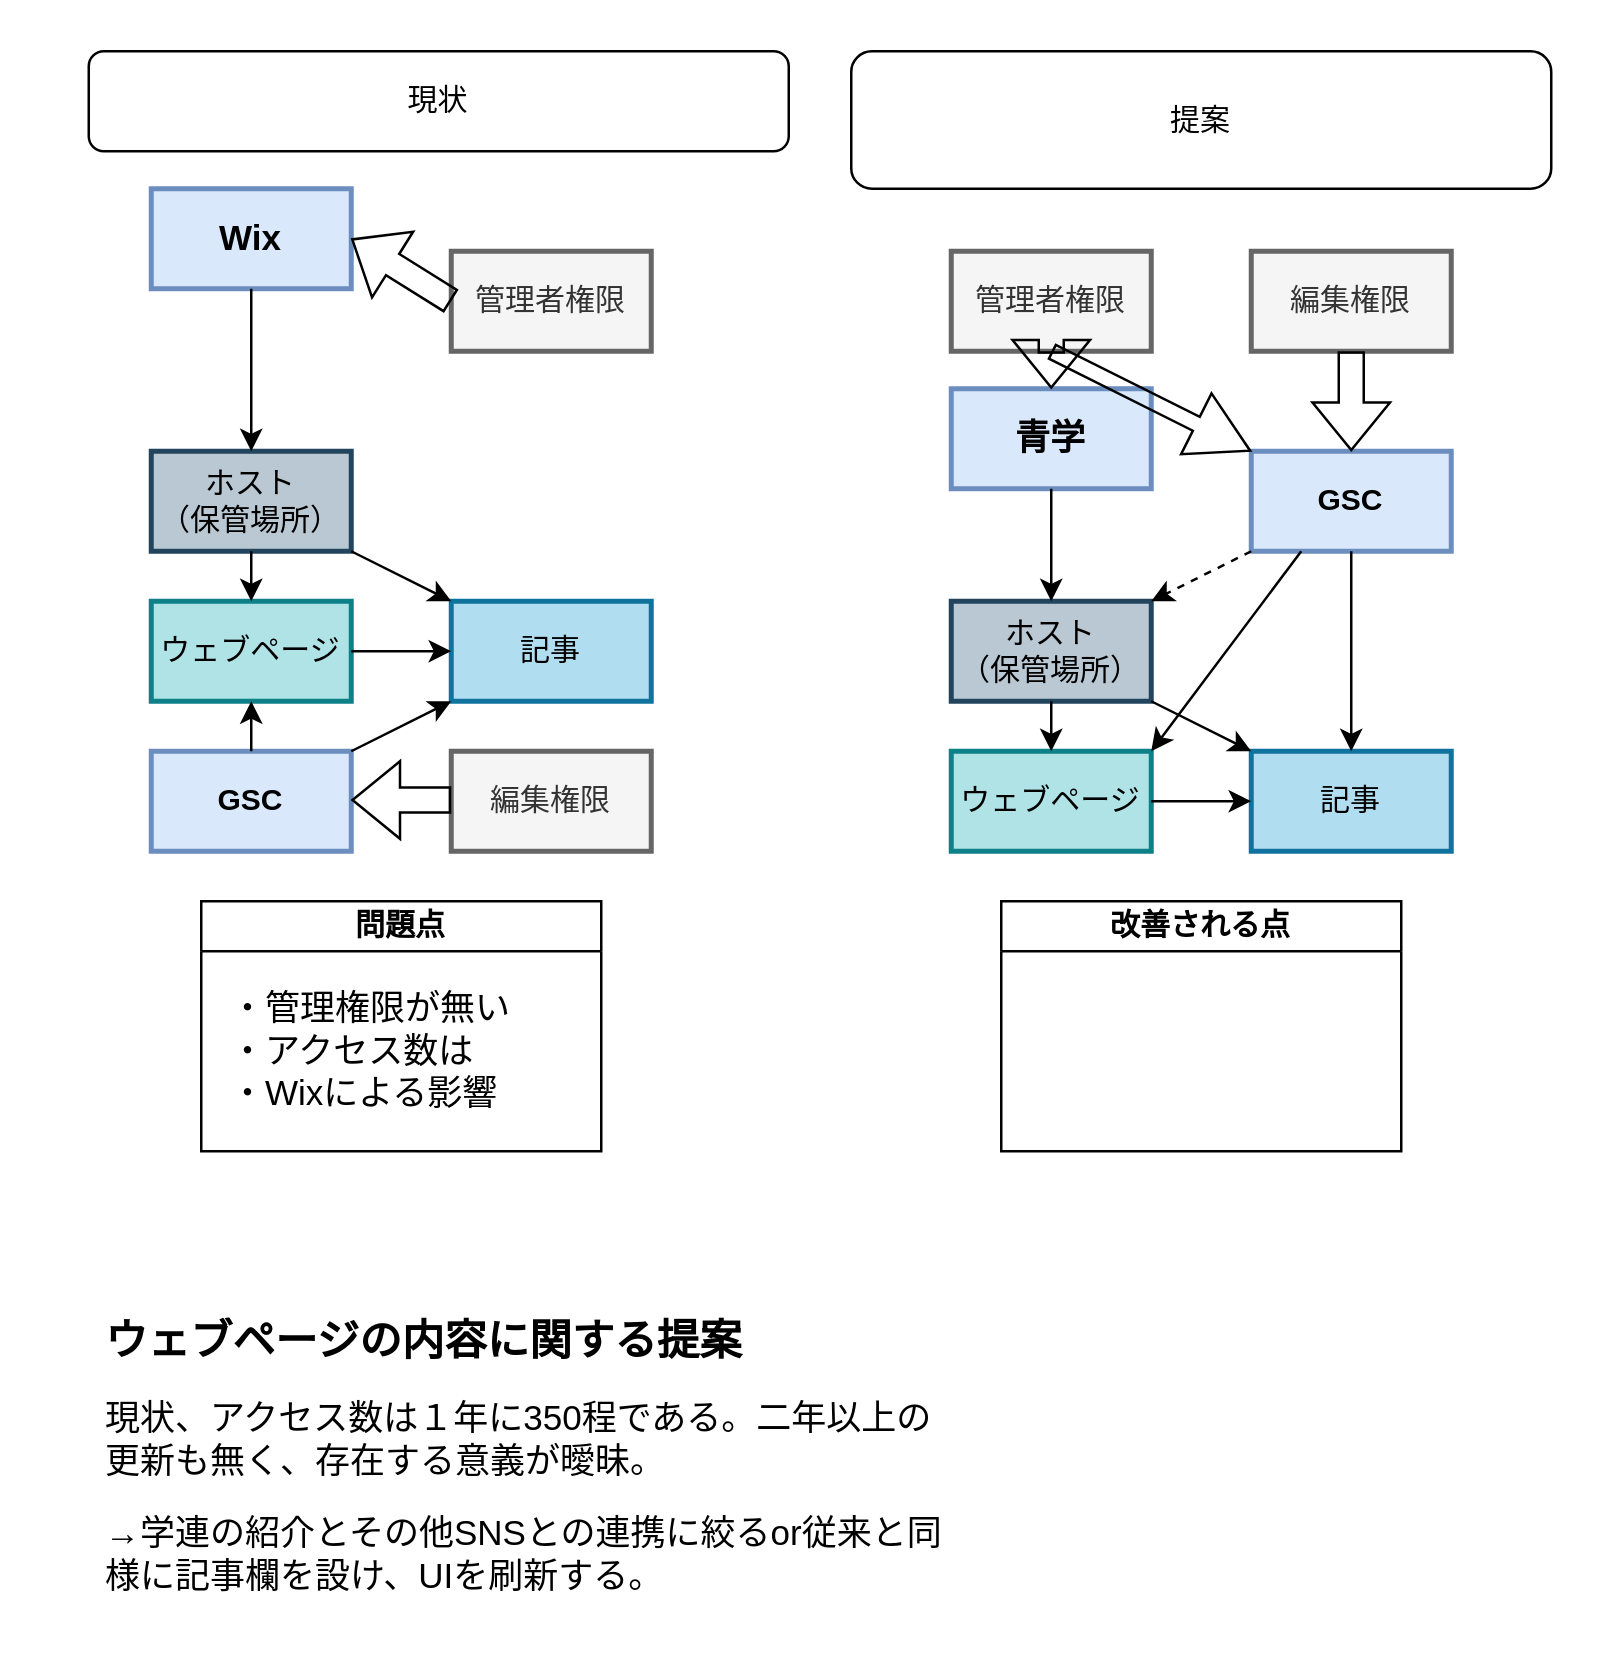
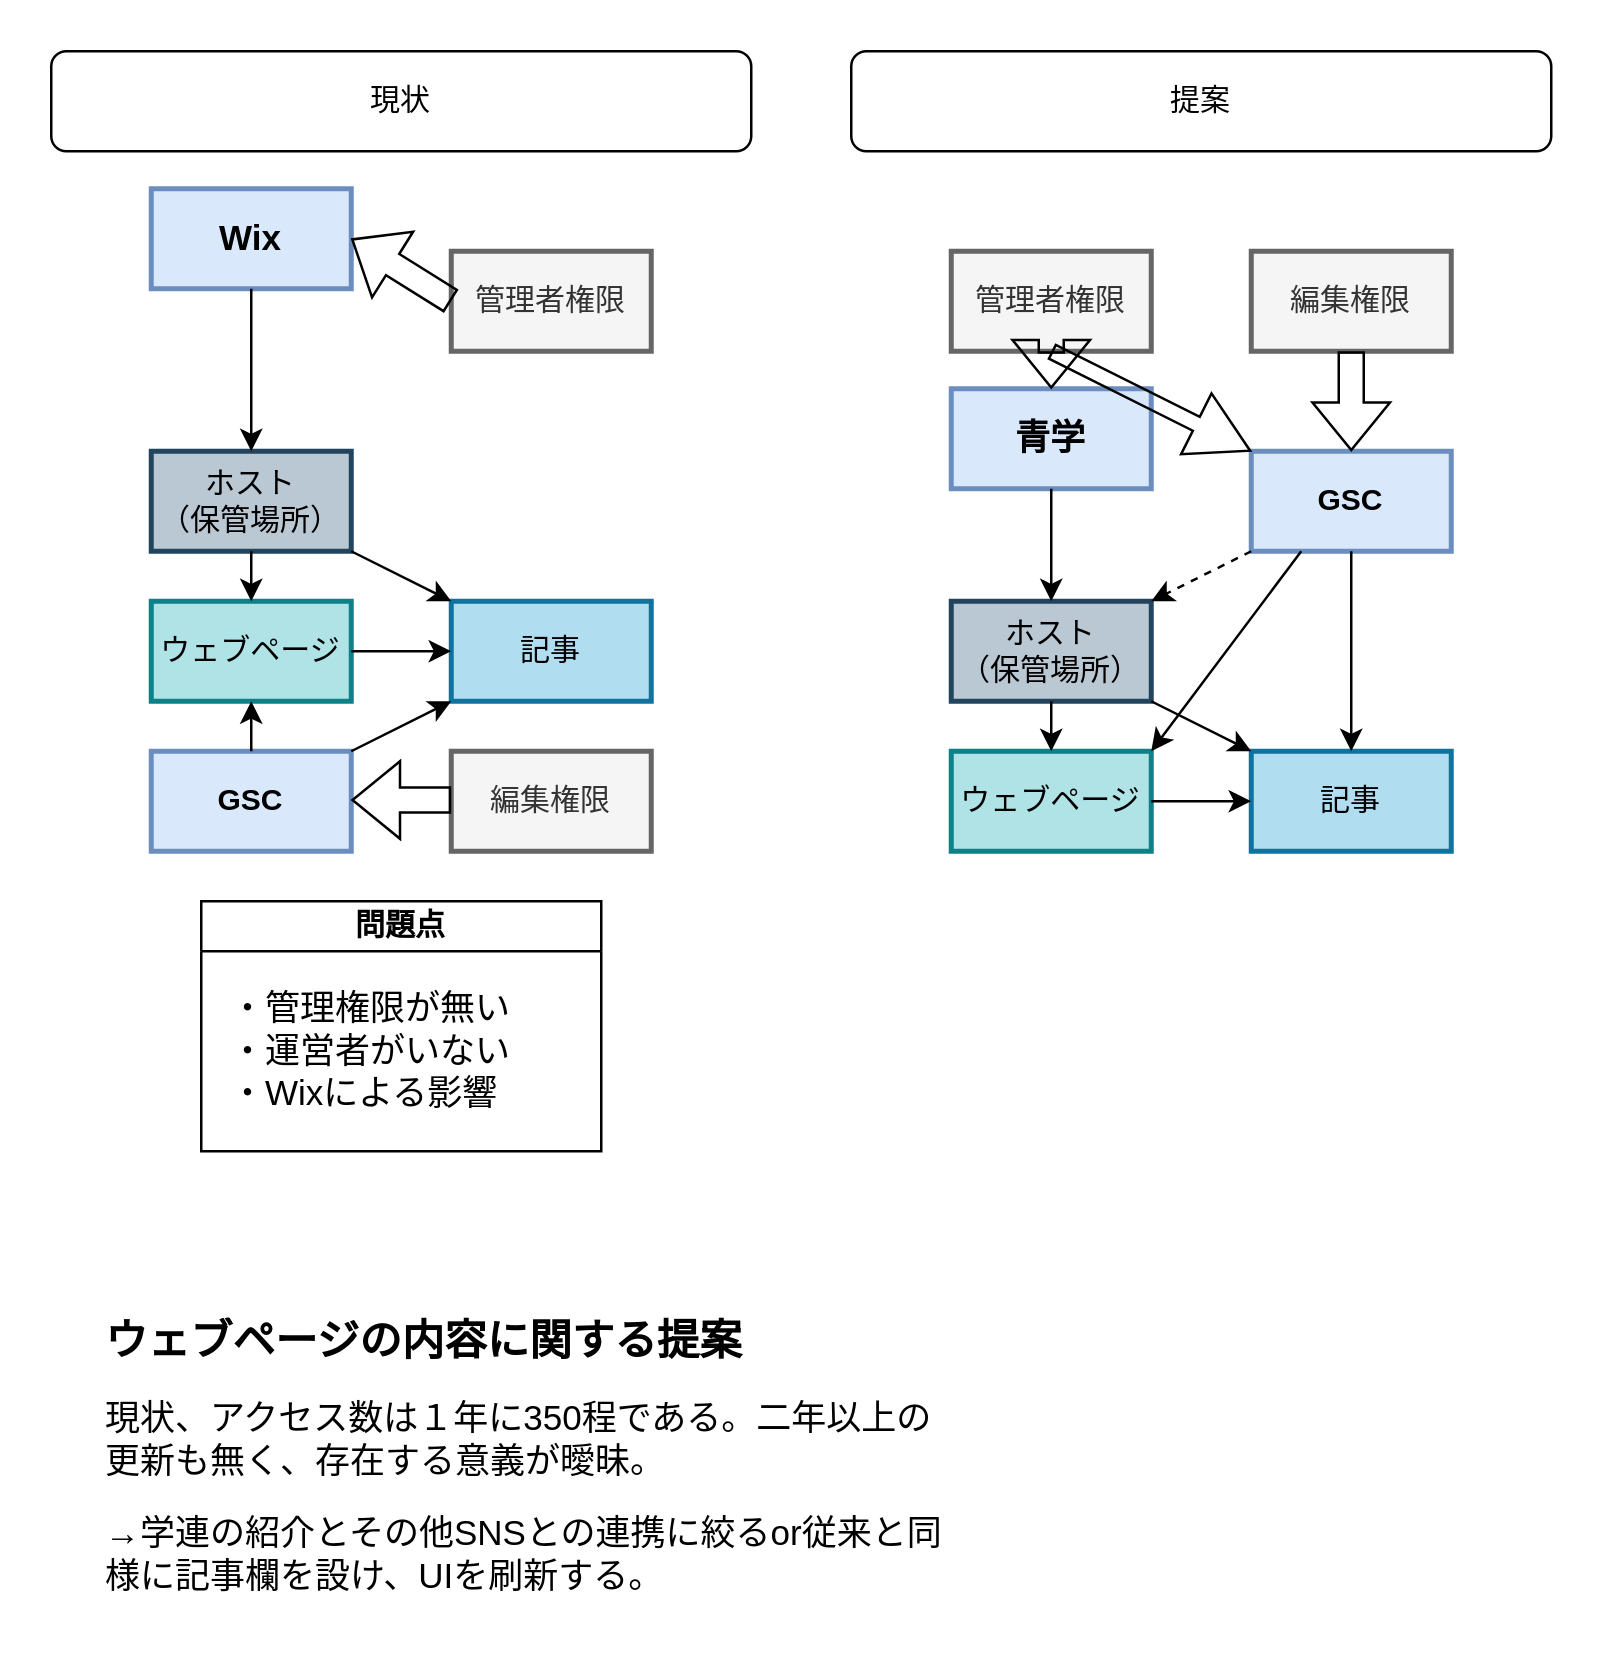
(439, 101) -> (401, 101)
(1201, 120) -> (1201, 101)
(1201, 1026) -> none
(351, 1051) -> (351, 1051)
